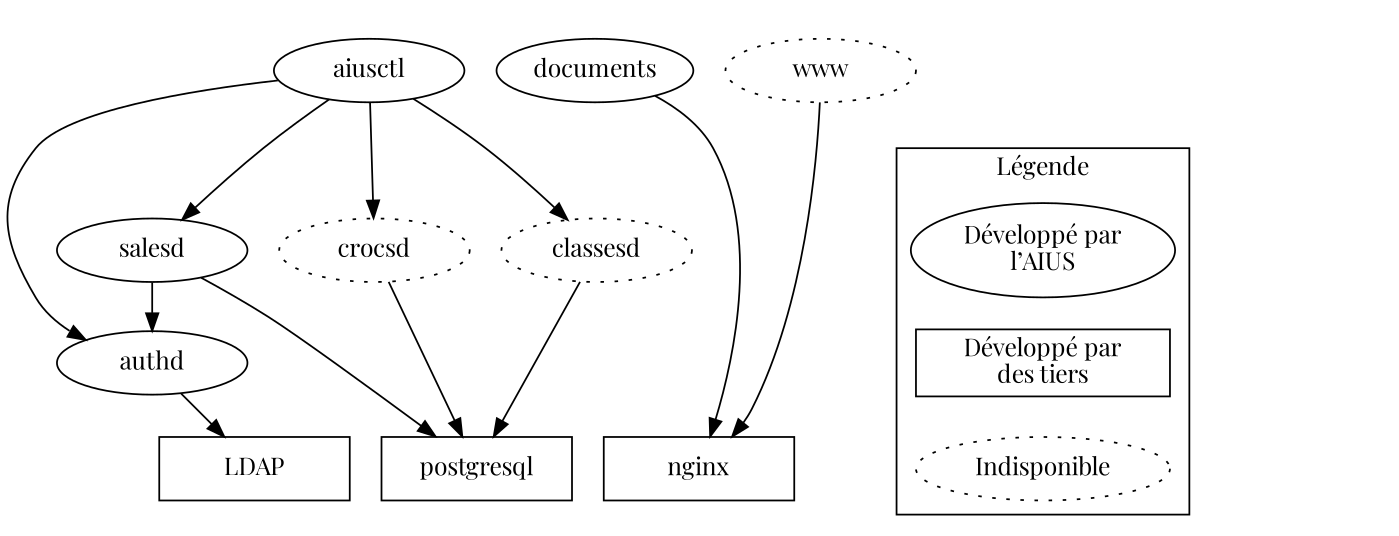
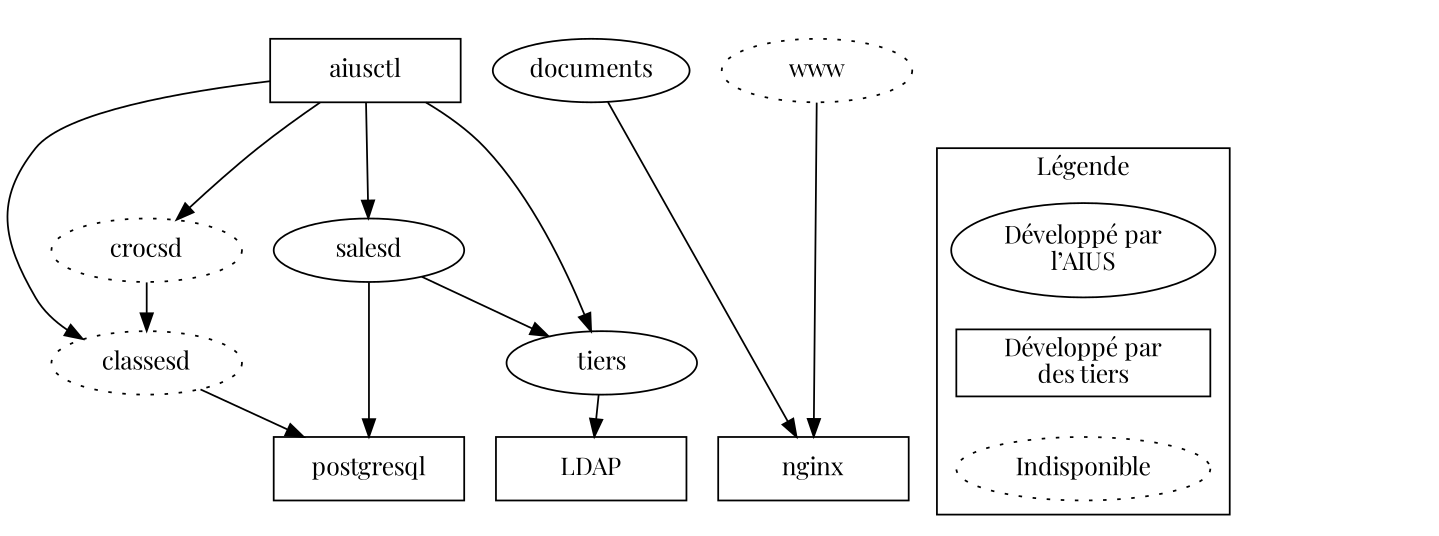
(369, 71) -> (365, 71)
(422, 351) -> (147, 298)
(152, 363) -> (602, 363)
